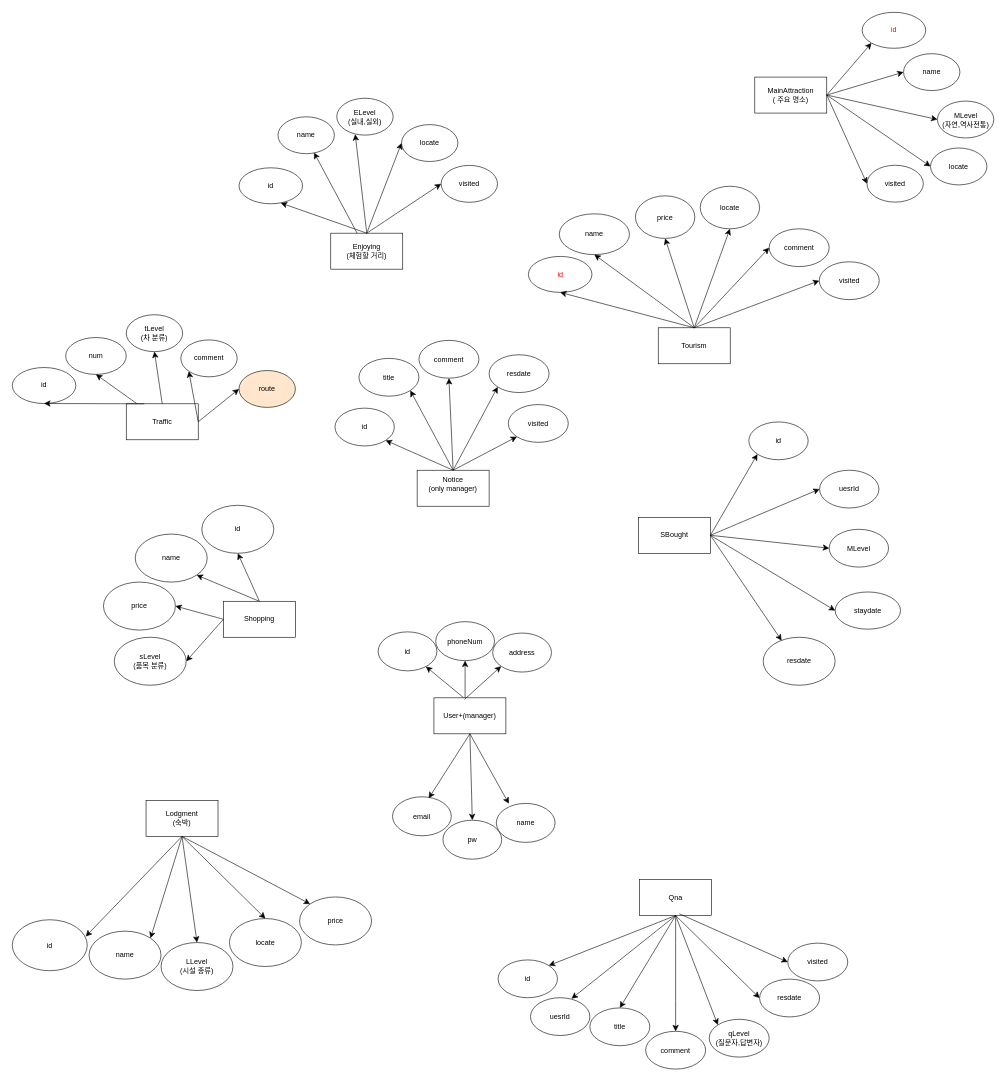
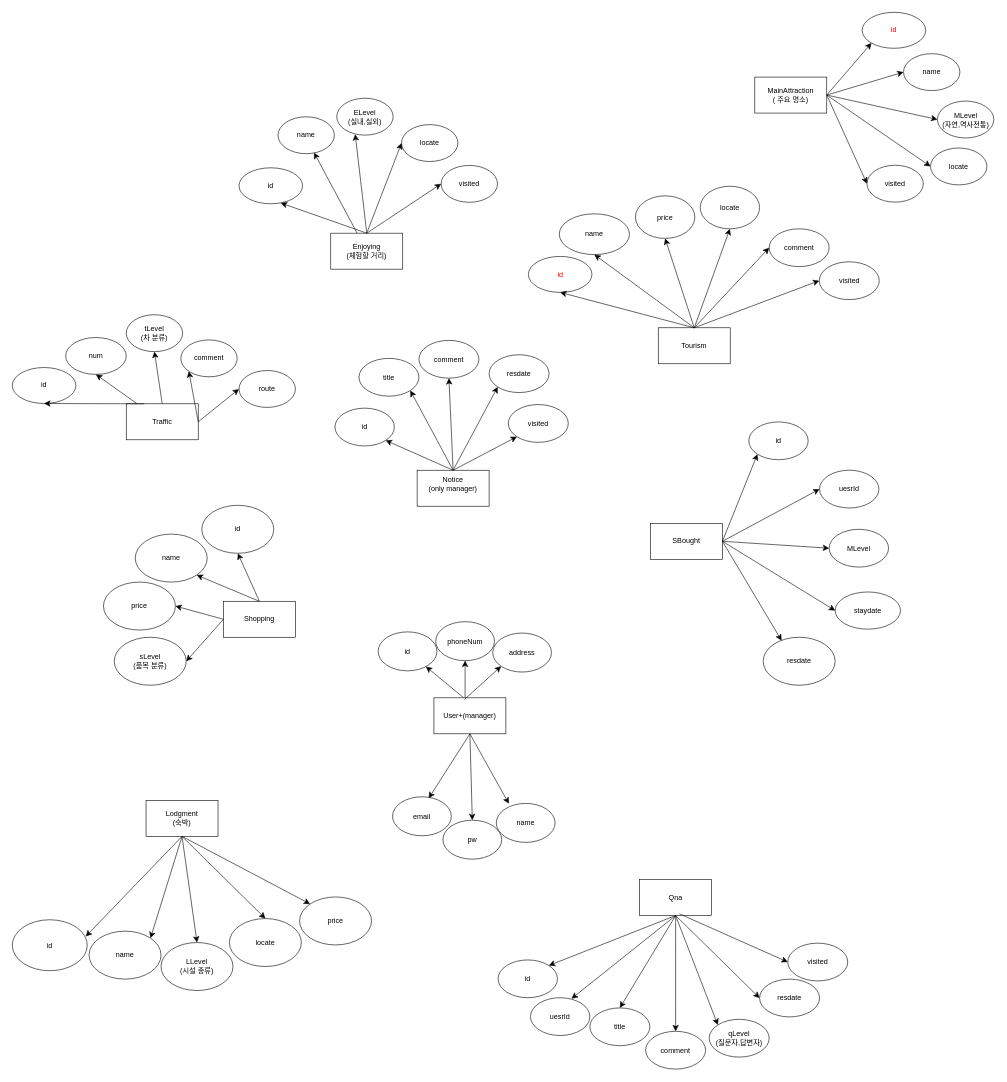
(267, 389) -> (267, 389)
(675, 536) -> (687, 542)
